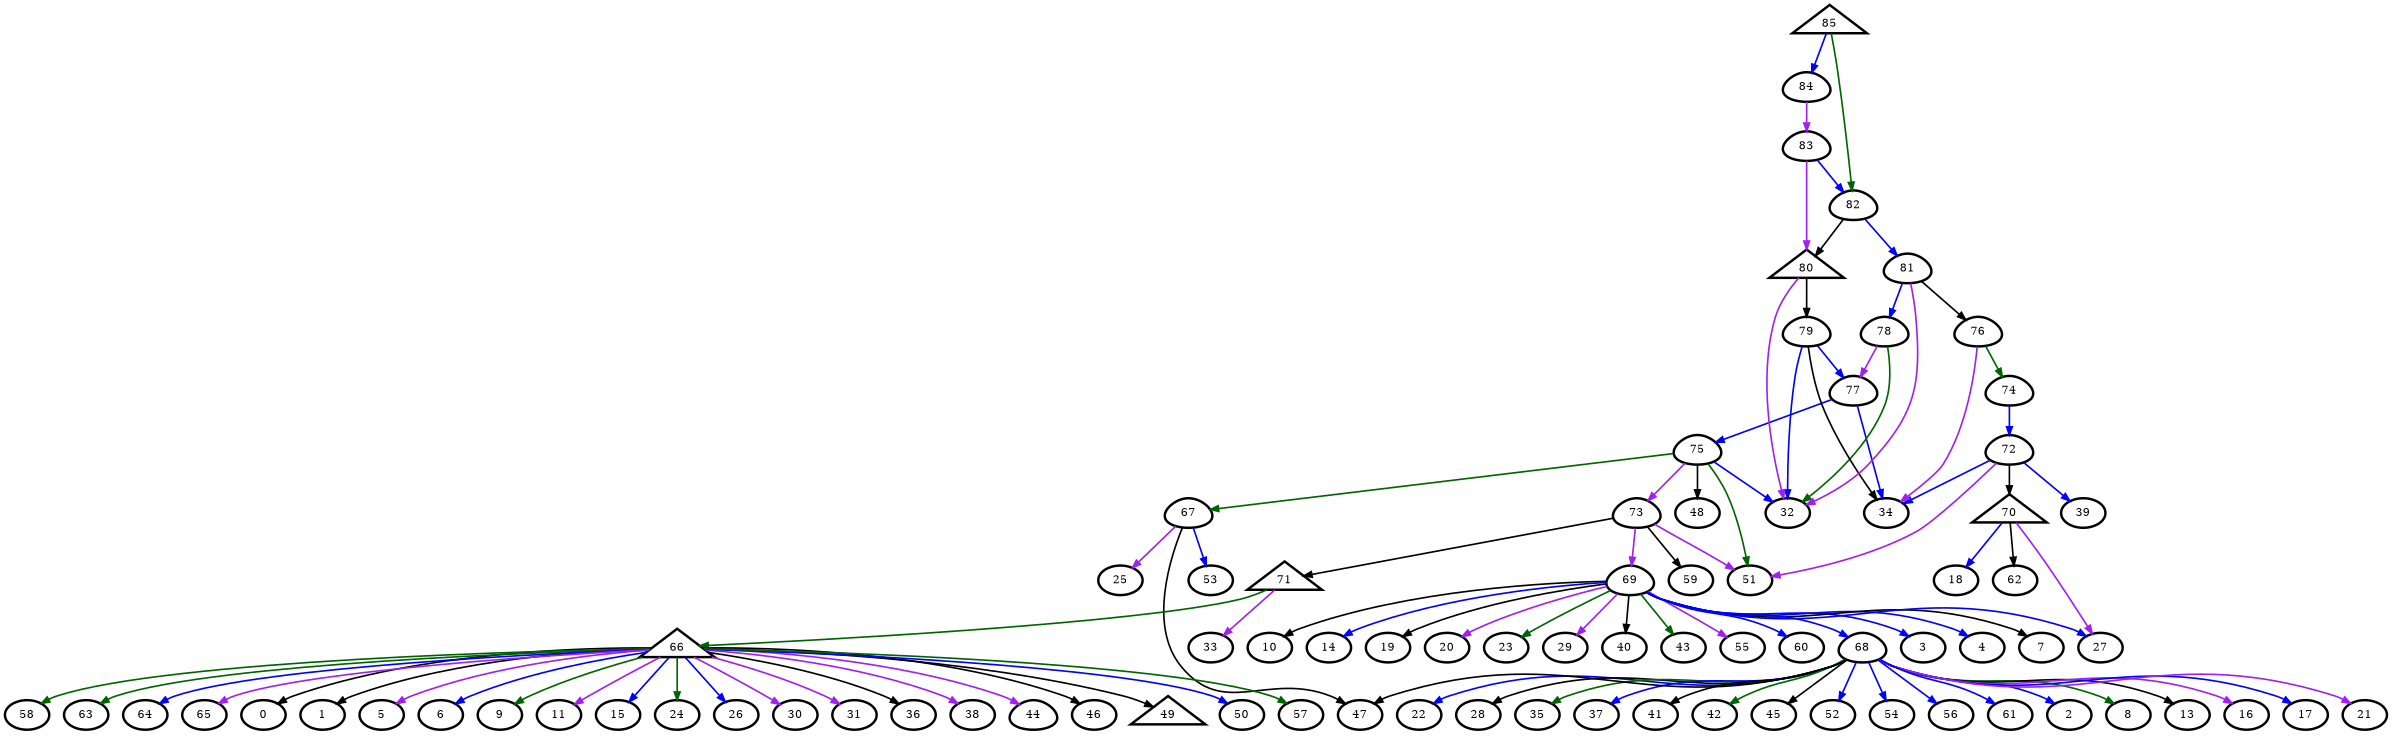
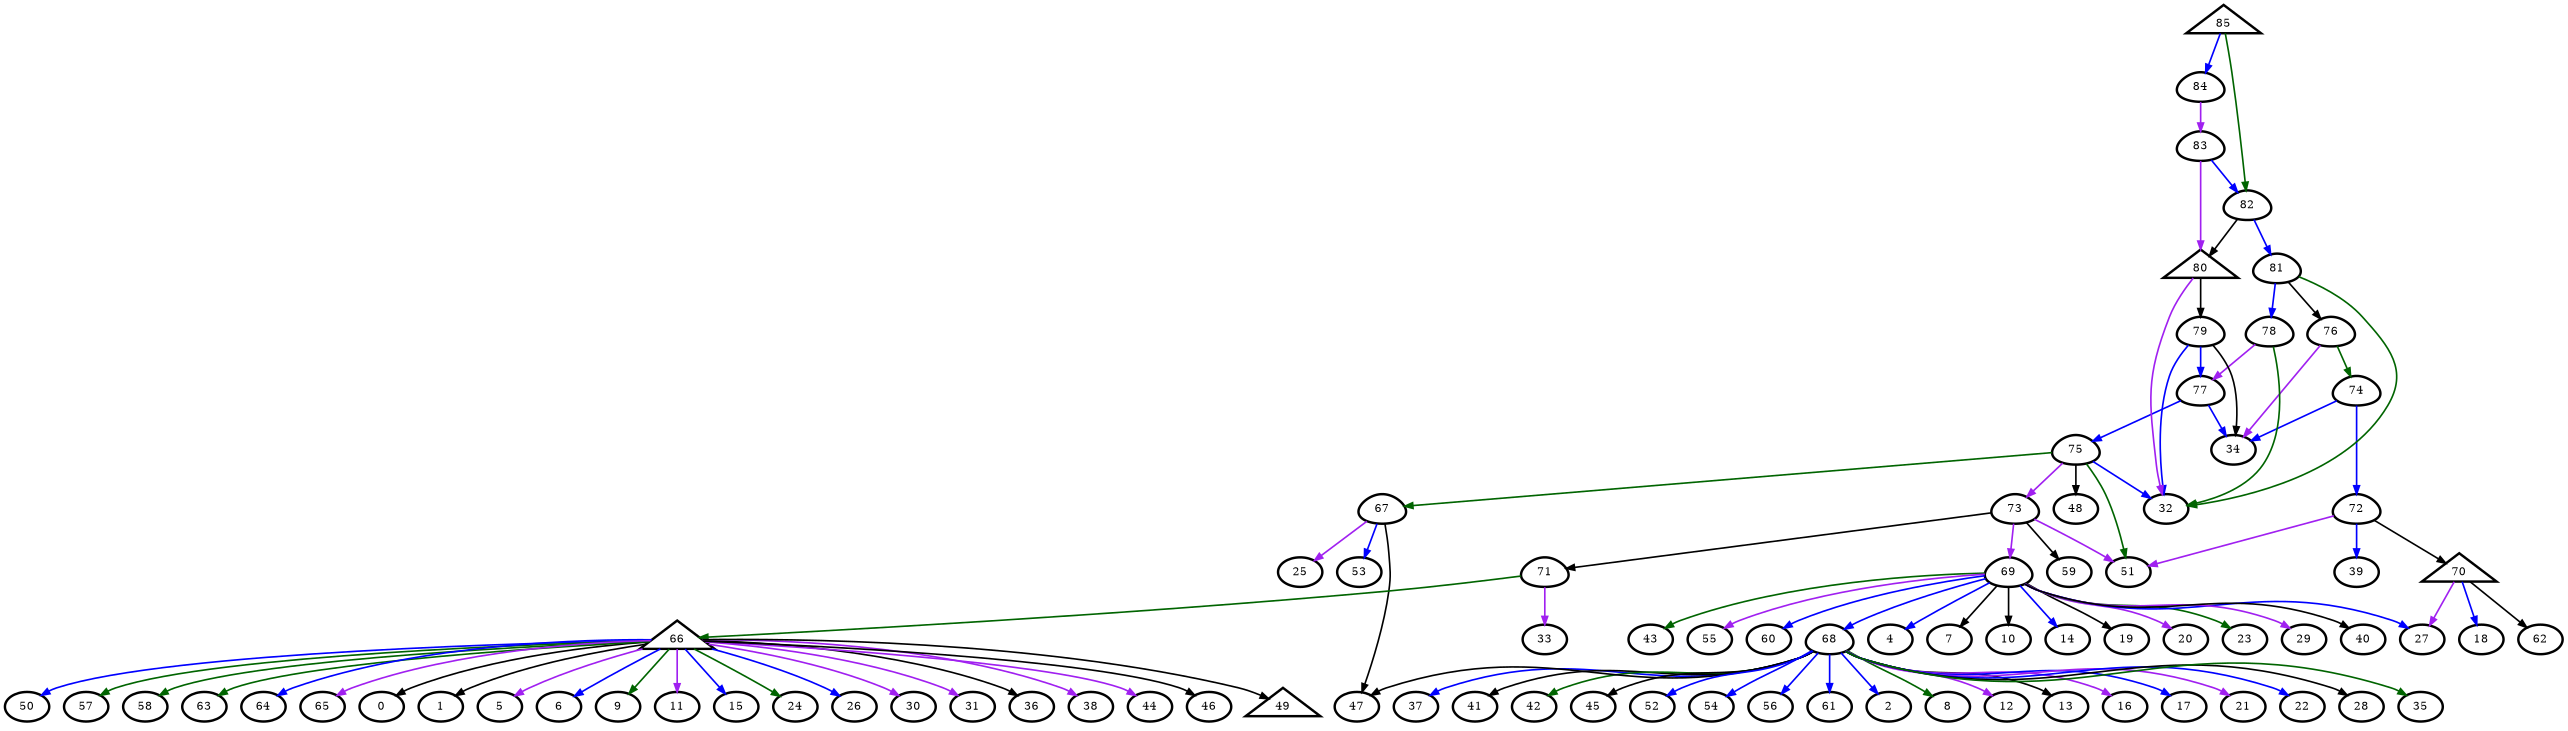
(1906, 412) -> (2374, 424)
(1951, 480) -> (2298, 419)
(1285, 580) -> (1545, 572)
(1923, 648) -> none
none -> (2007, 707)
(1033, 715) -> (1150, 707)
